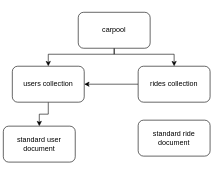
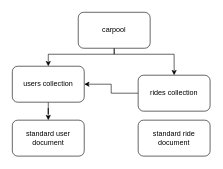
(174, 84) -> (174, 93)
(39, 144) -> (48, 138)
